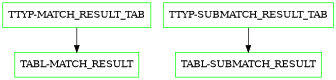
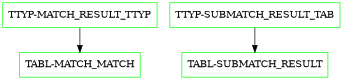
(77, 15) -> (80, 15)
(77, 65) -> (80, 65)
